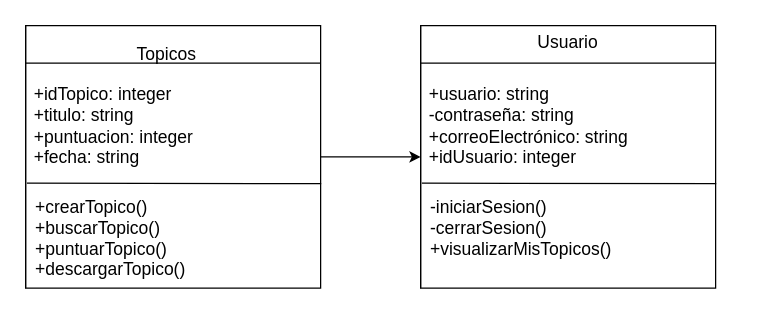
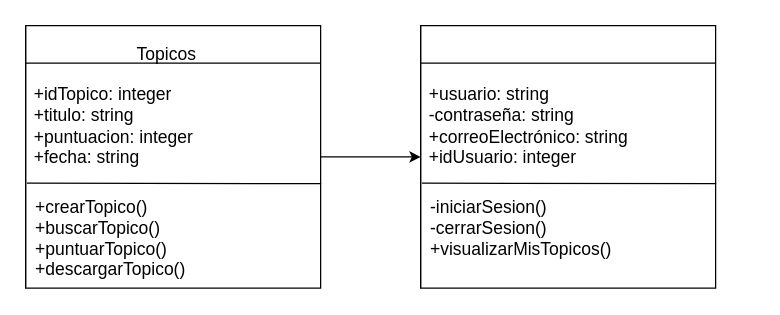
(568, 42) -> none
